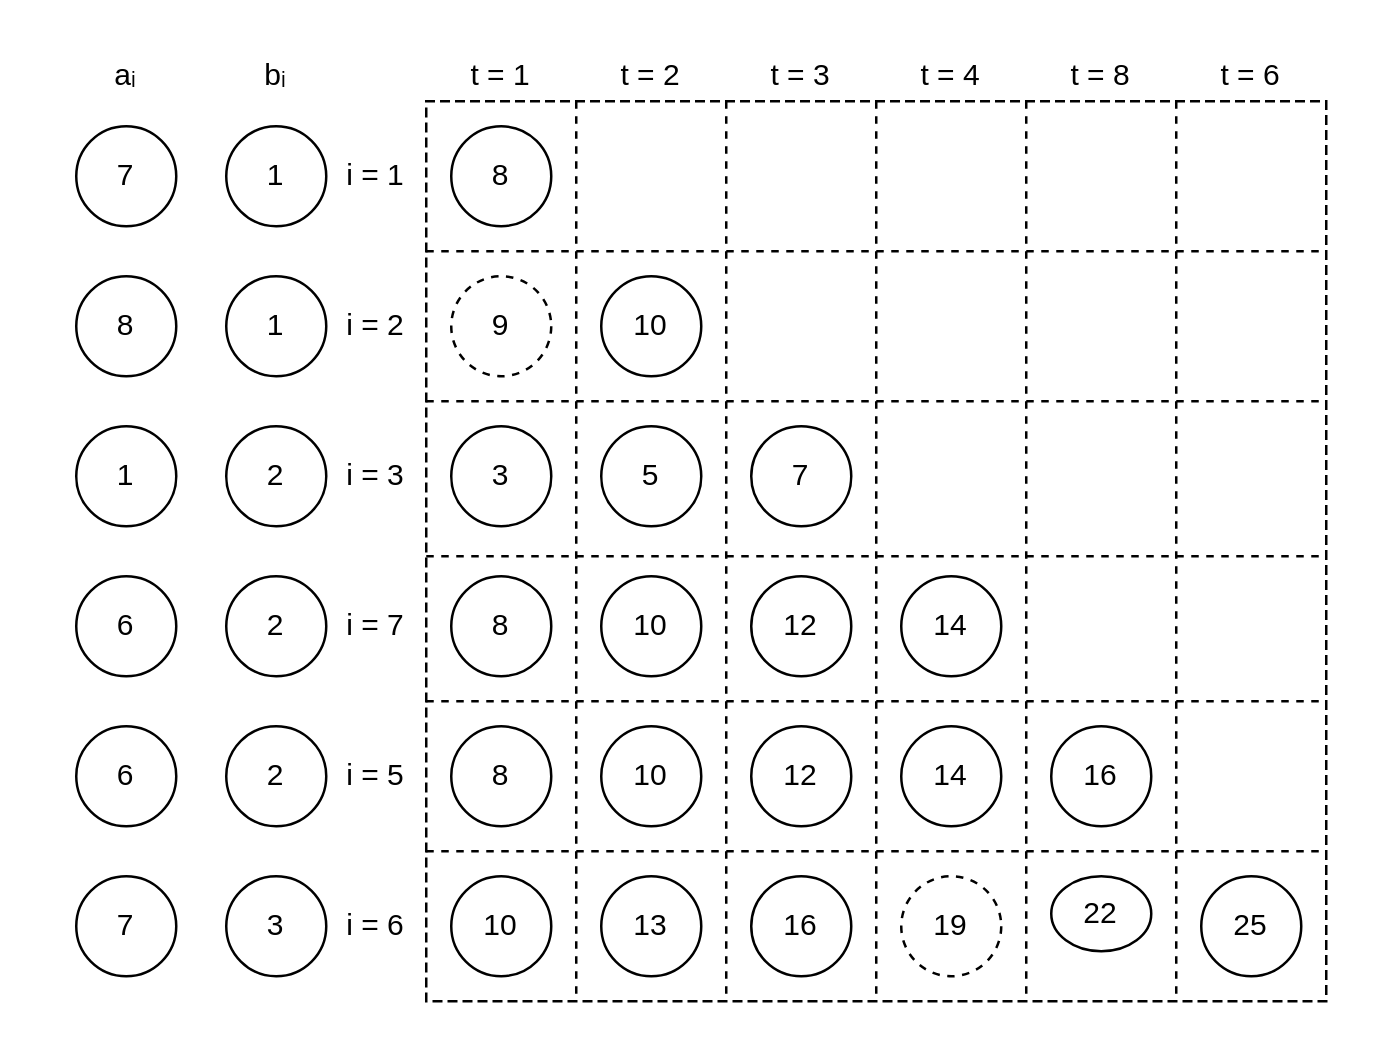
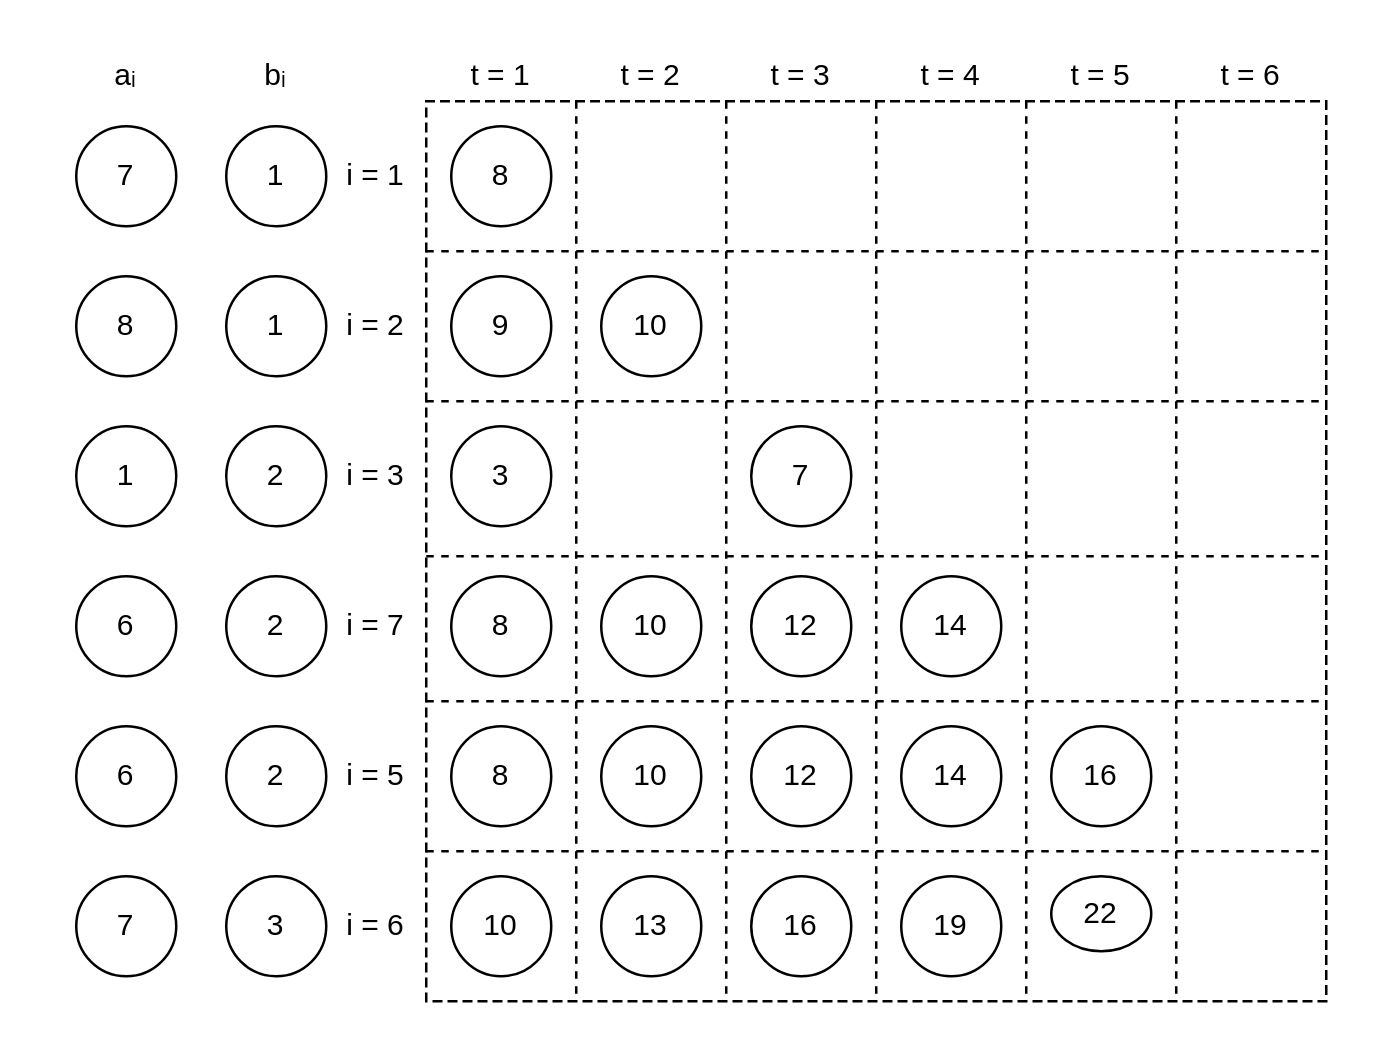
(1101, 76) -> (1101, 76)
(501, 326) -> (501, 326)
(651, 476) -> none
(951, 926) -> (951, 926)
(1251, 926) -> none
